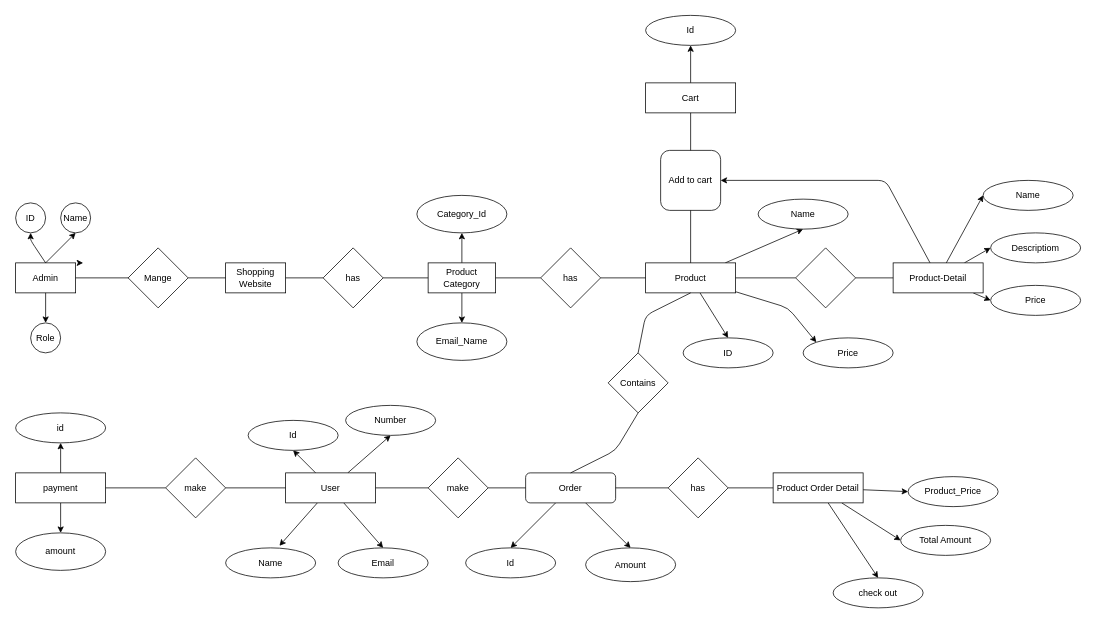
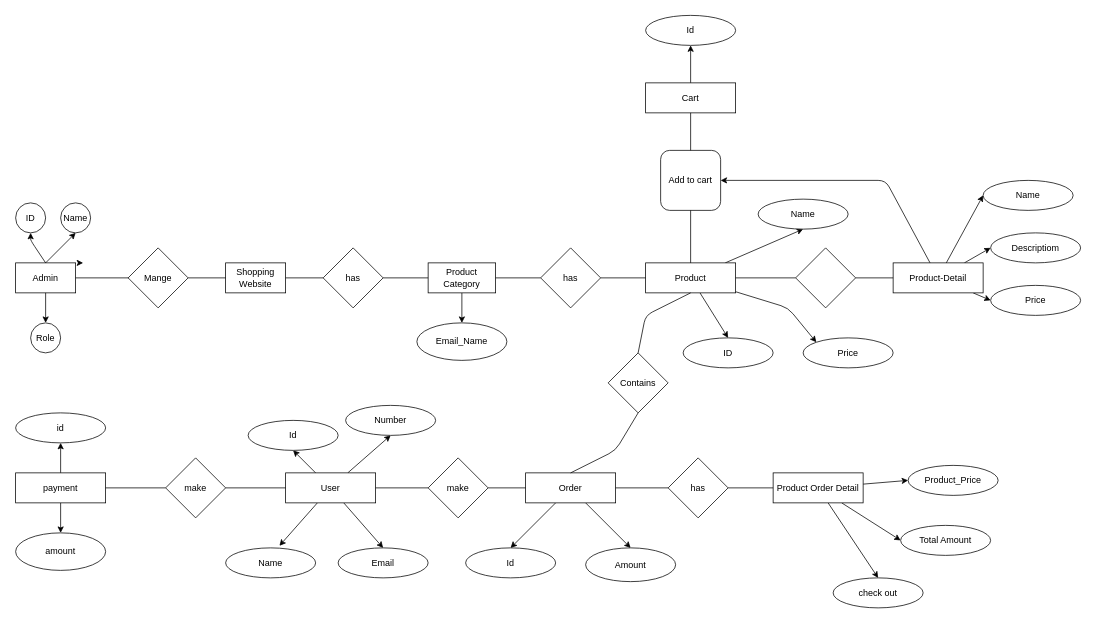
(462, 214) -> none
(462, 239) -> none
(570, 488) -> (570, 488)
(953, 492) -> (953, 480)
